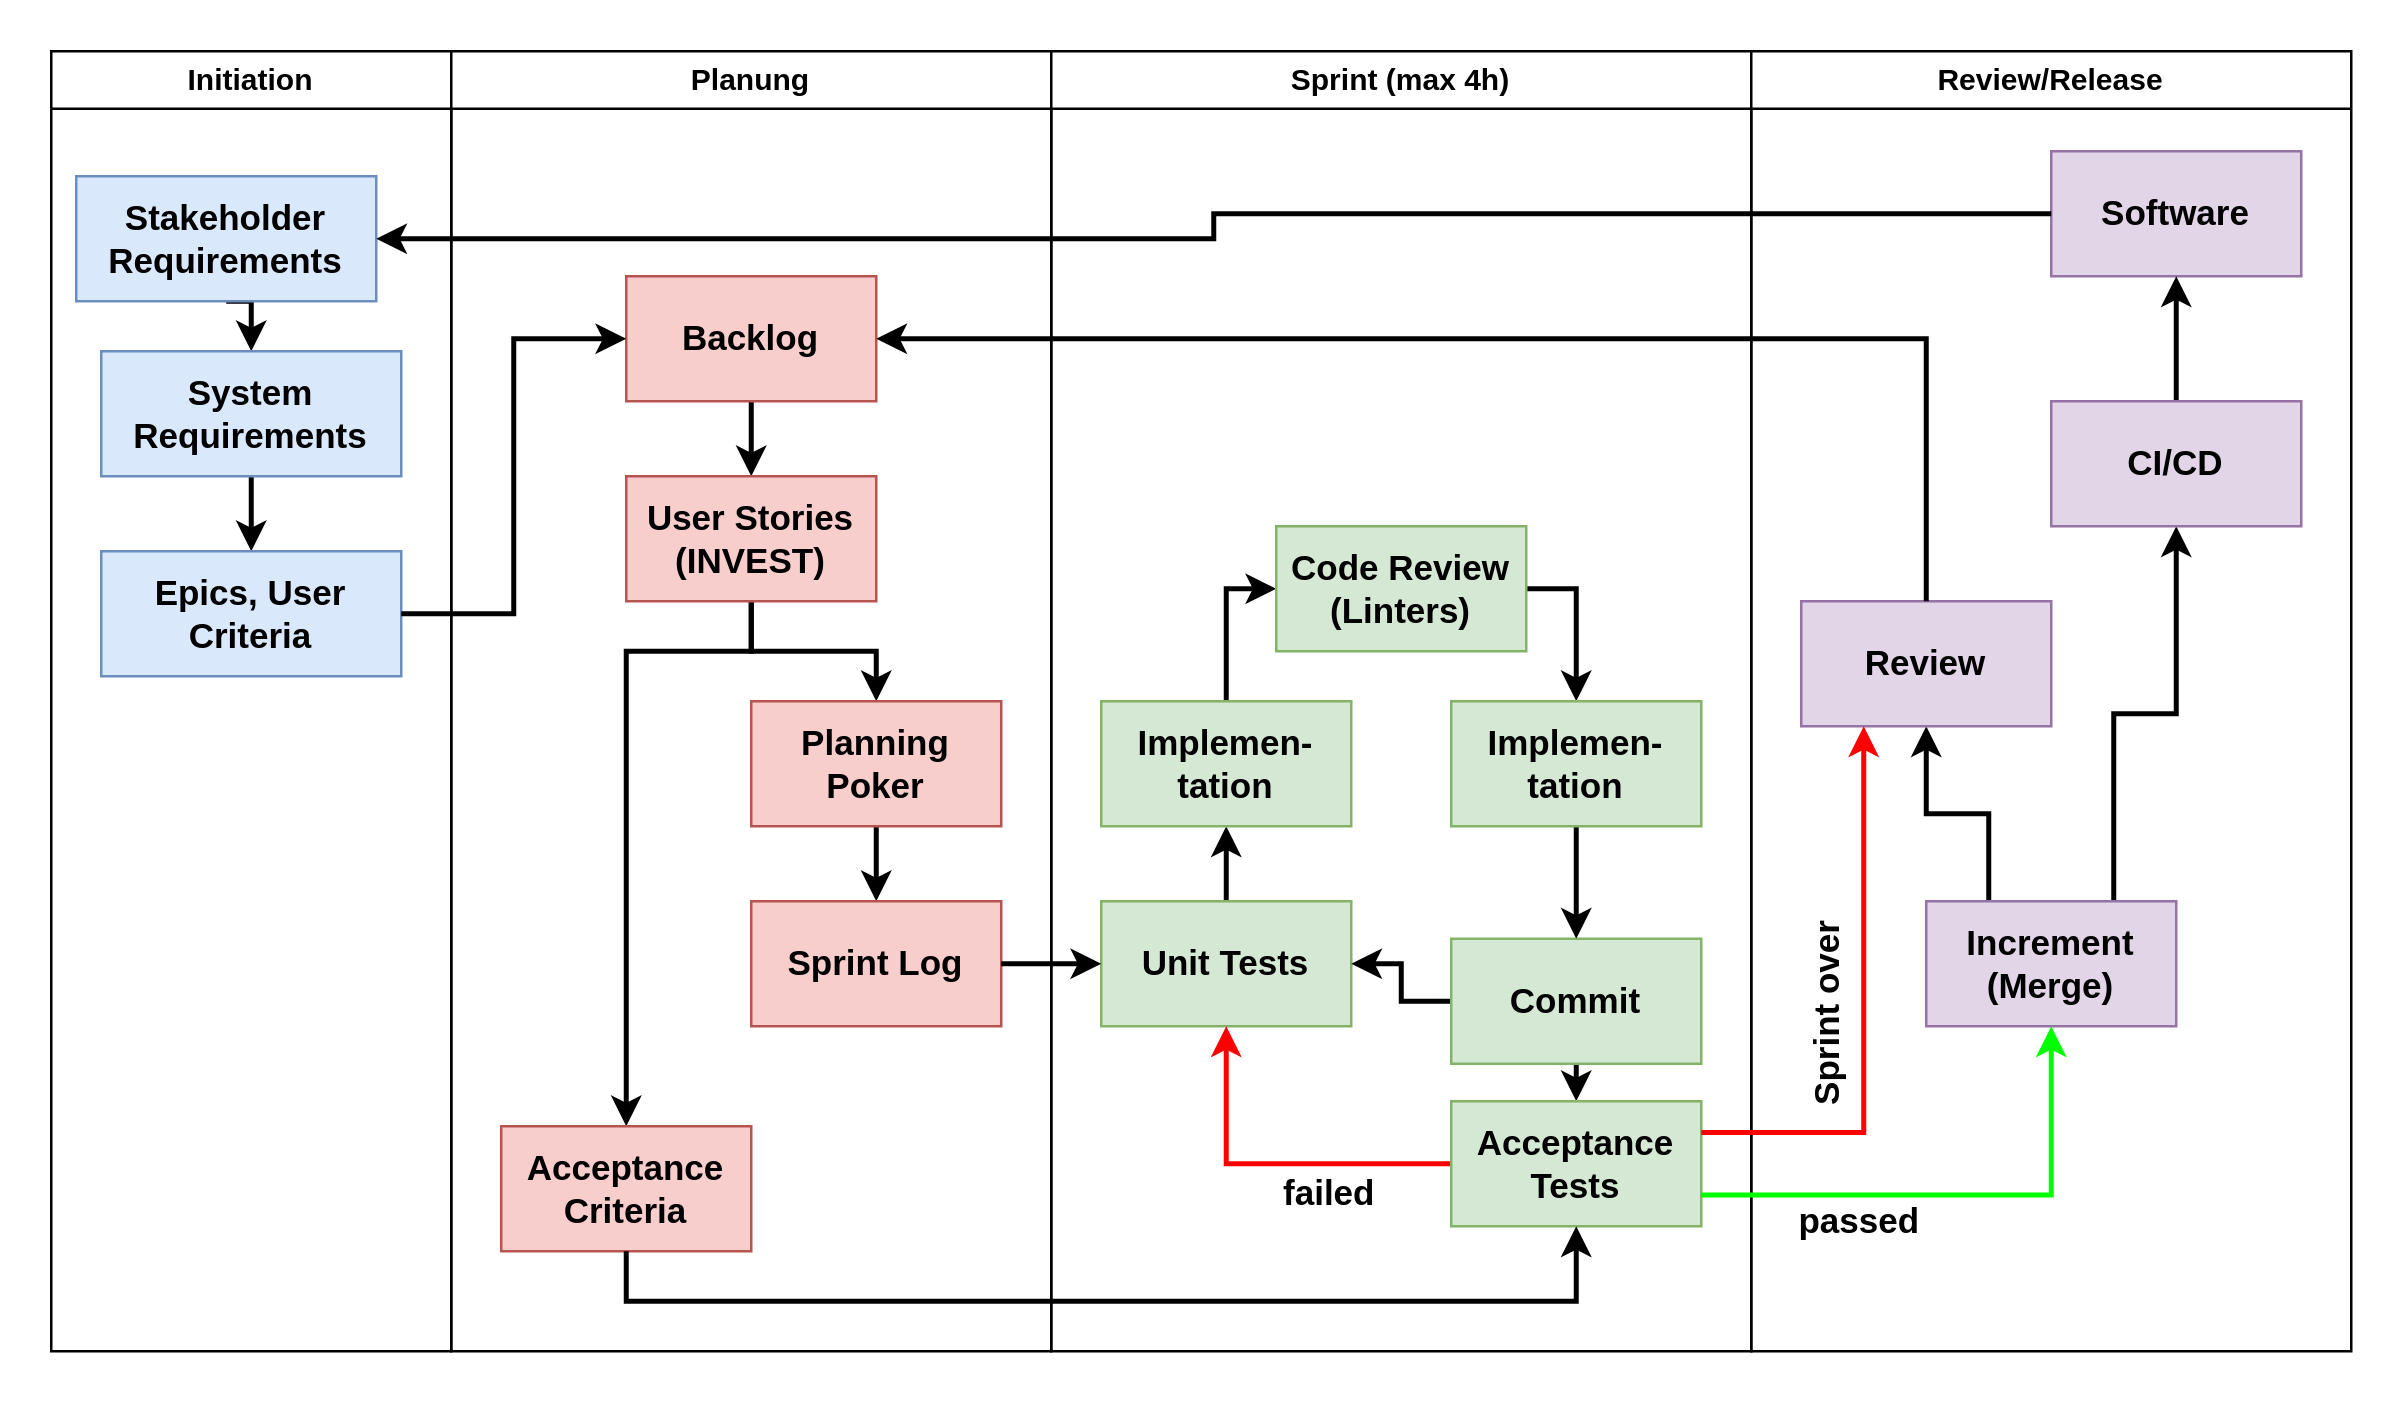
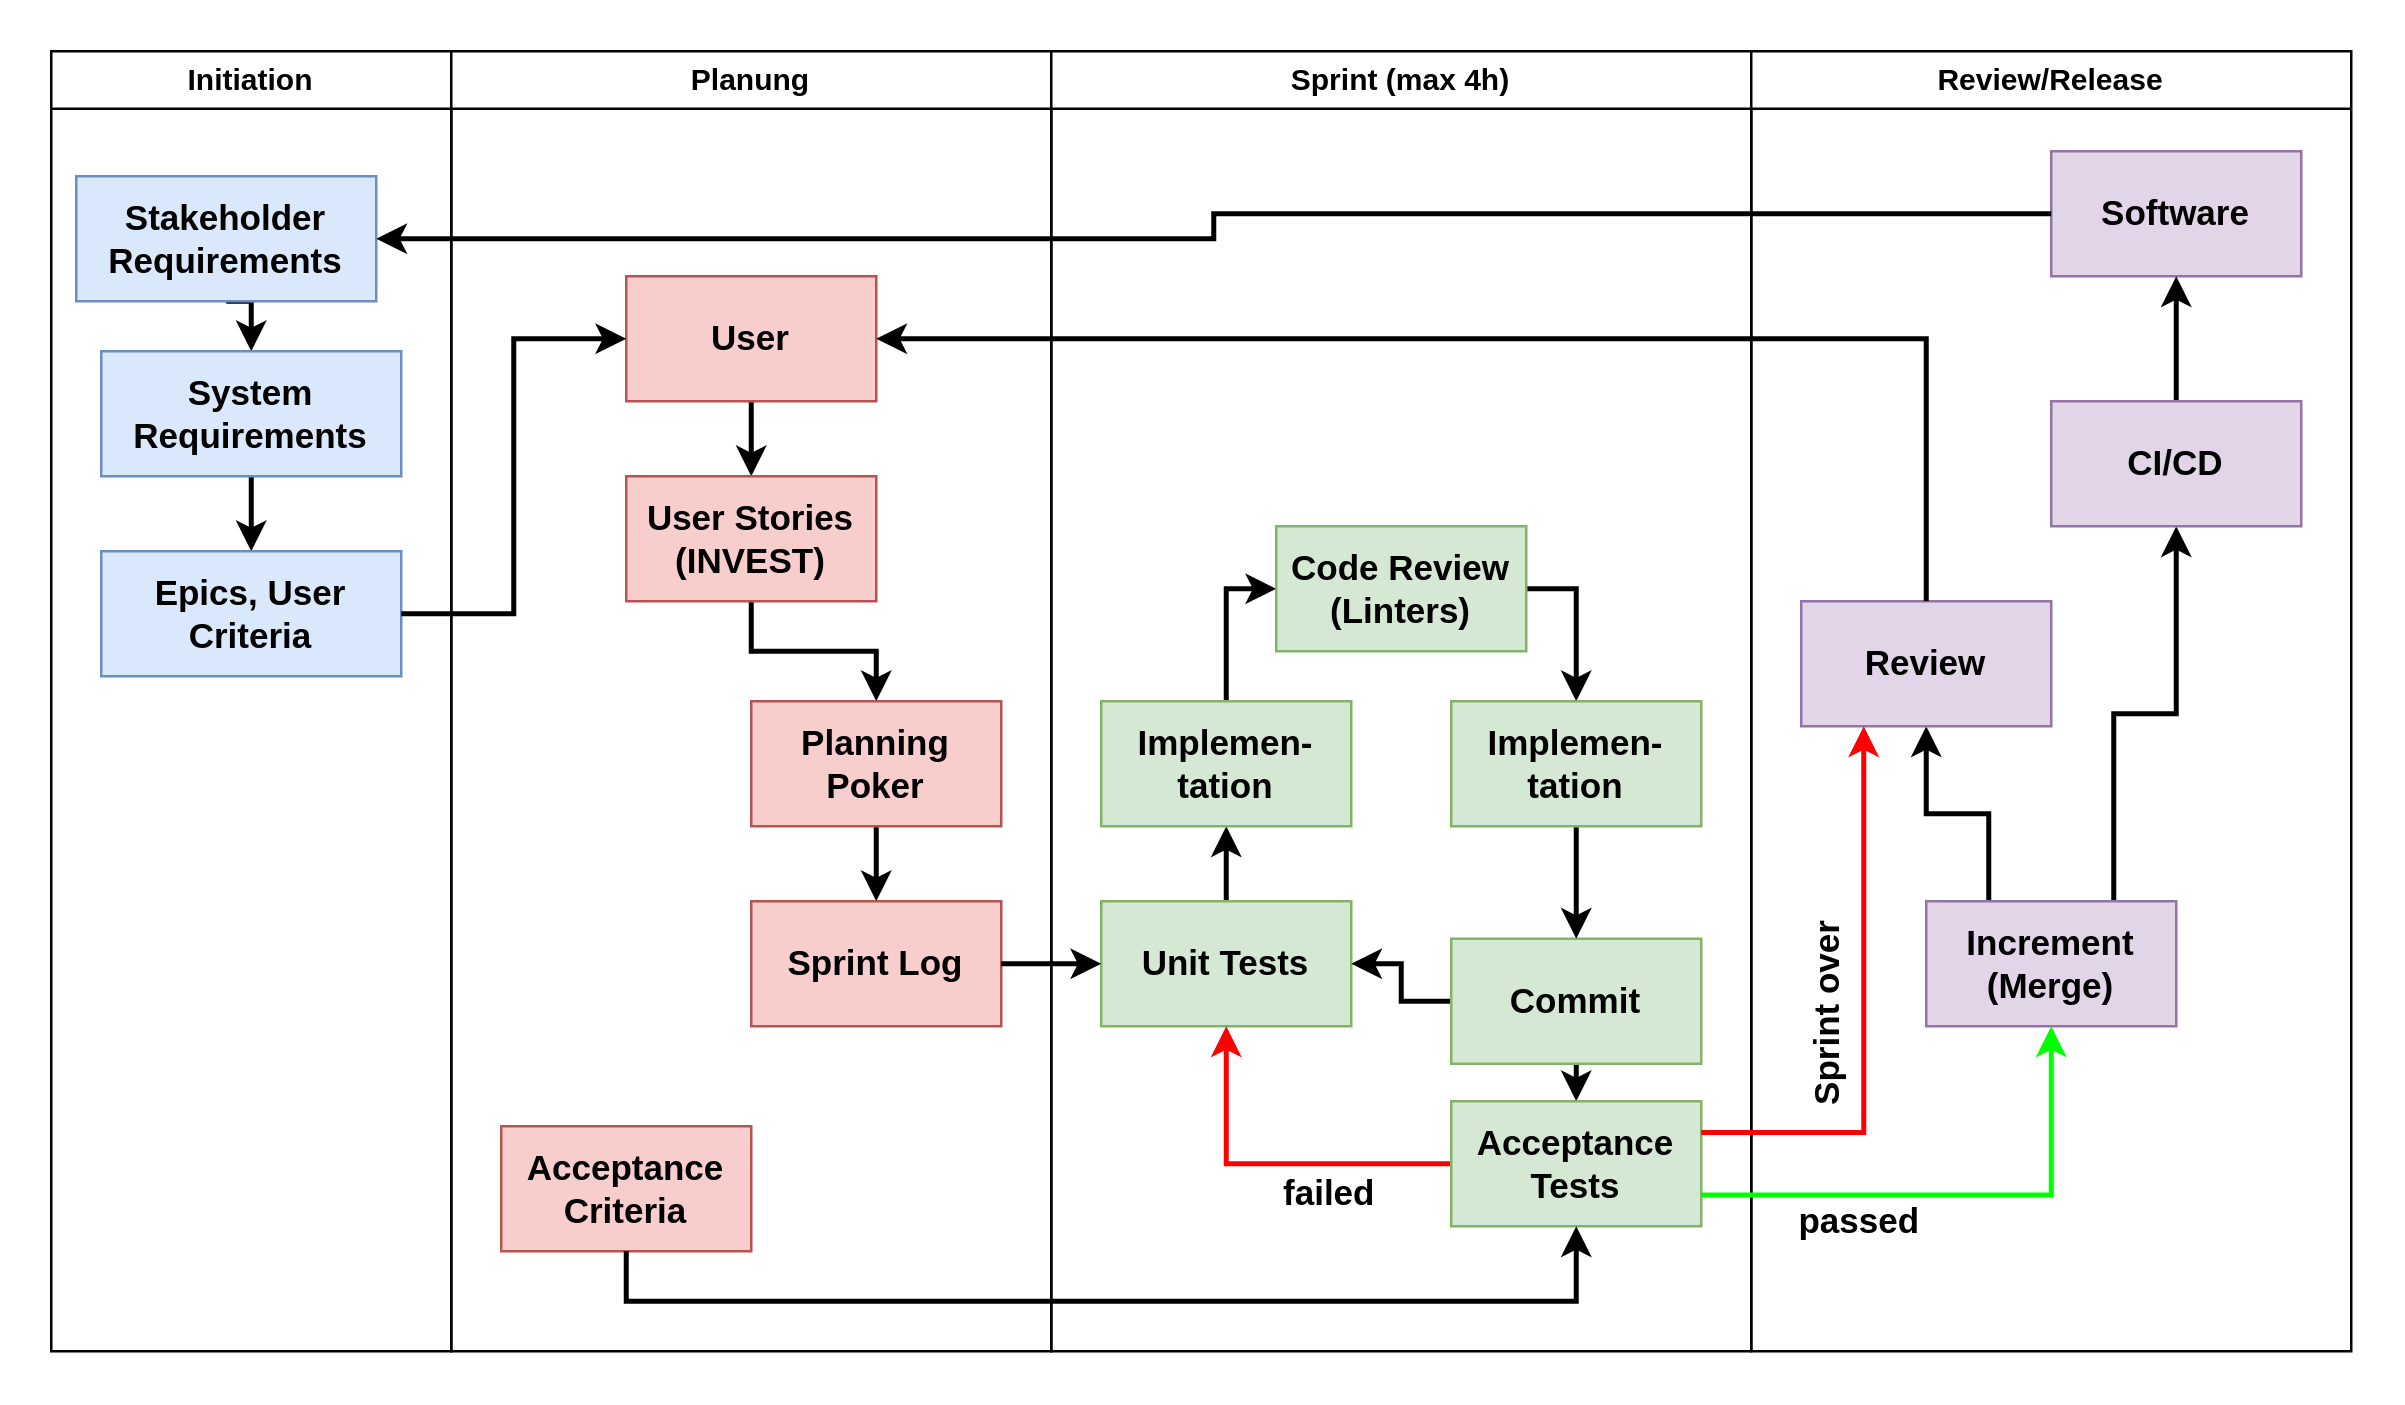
(751, 339) -> (751, 339)
(626, 817) -> none
